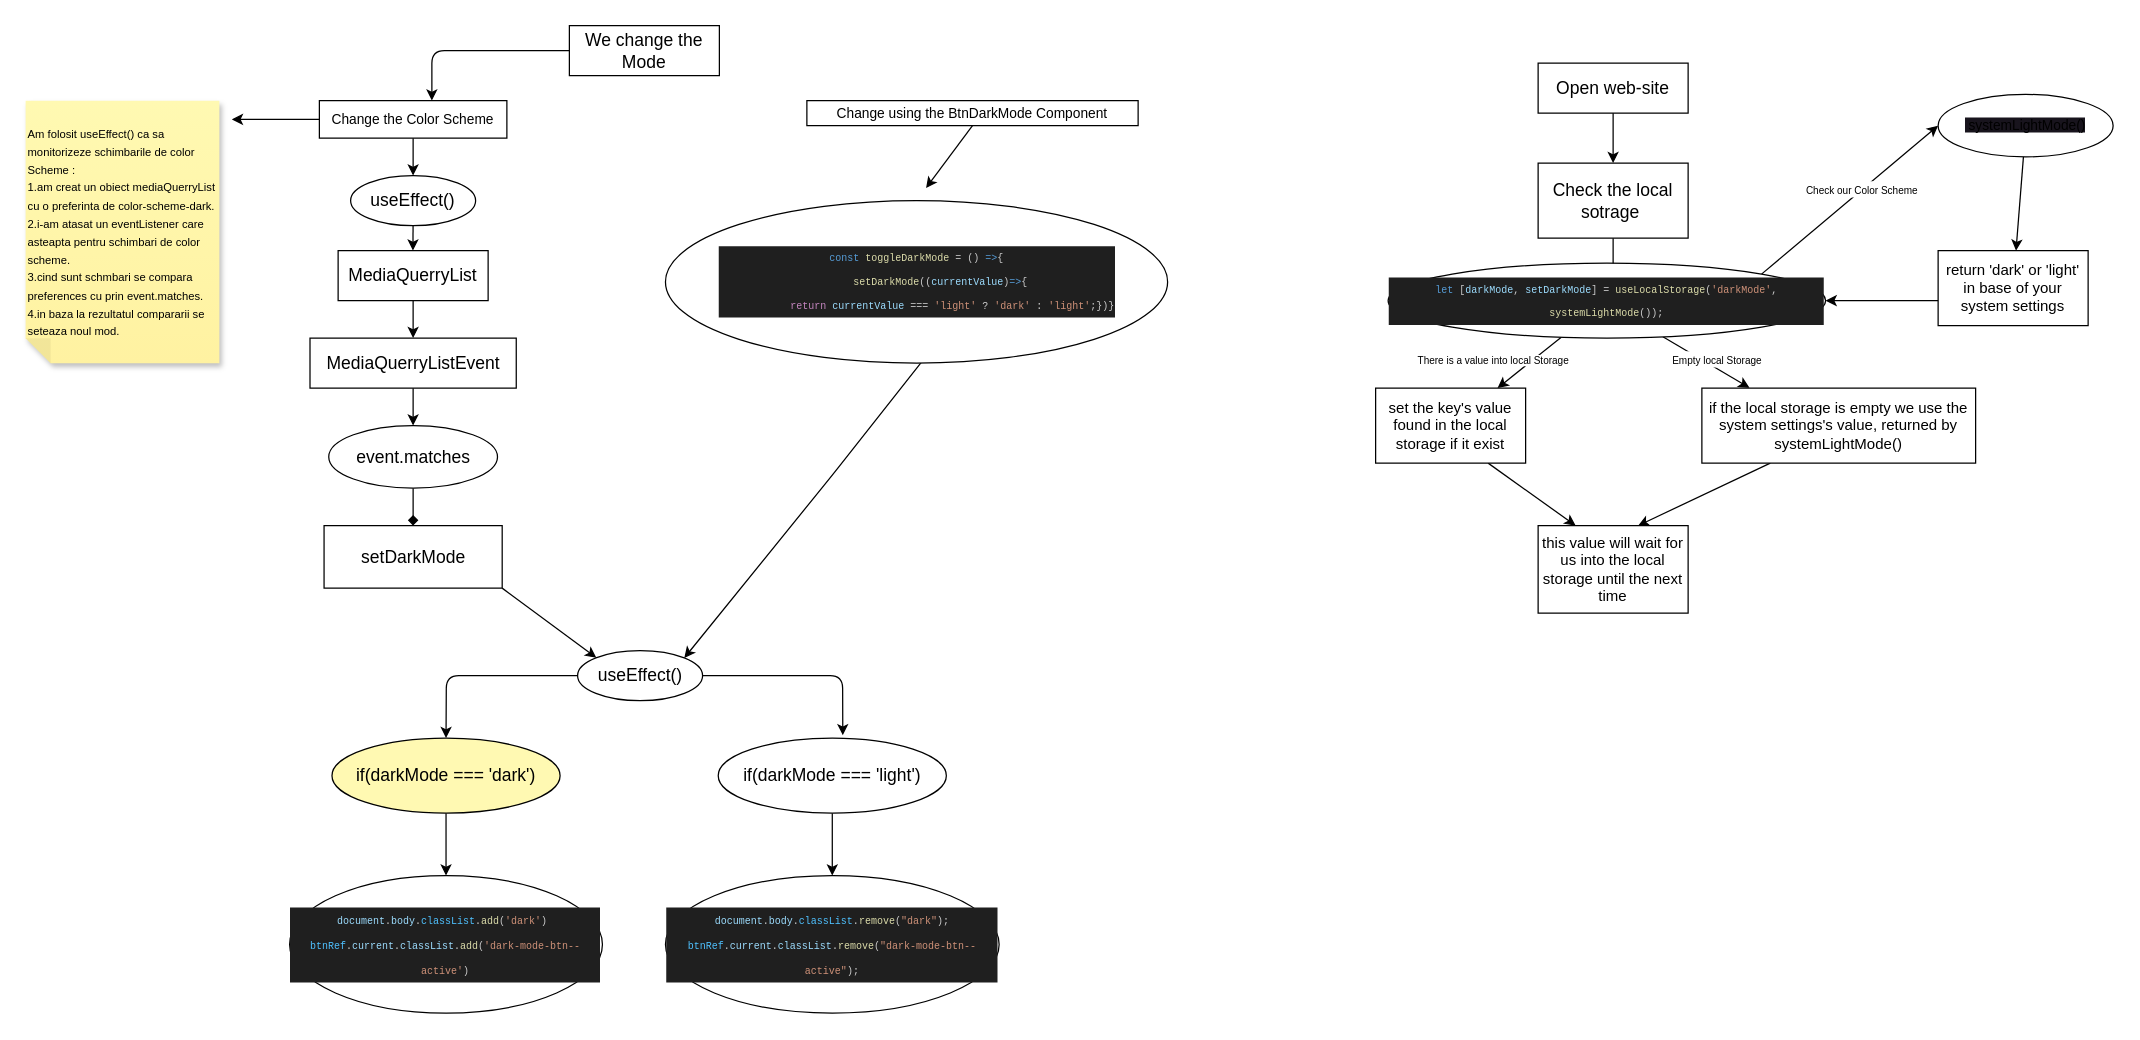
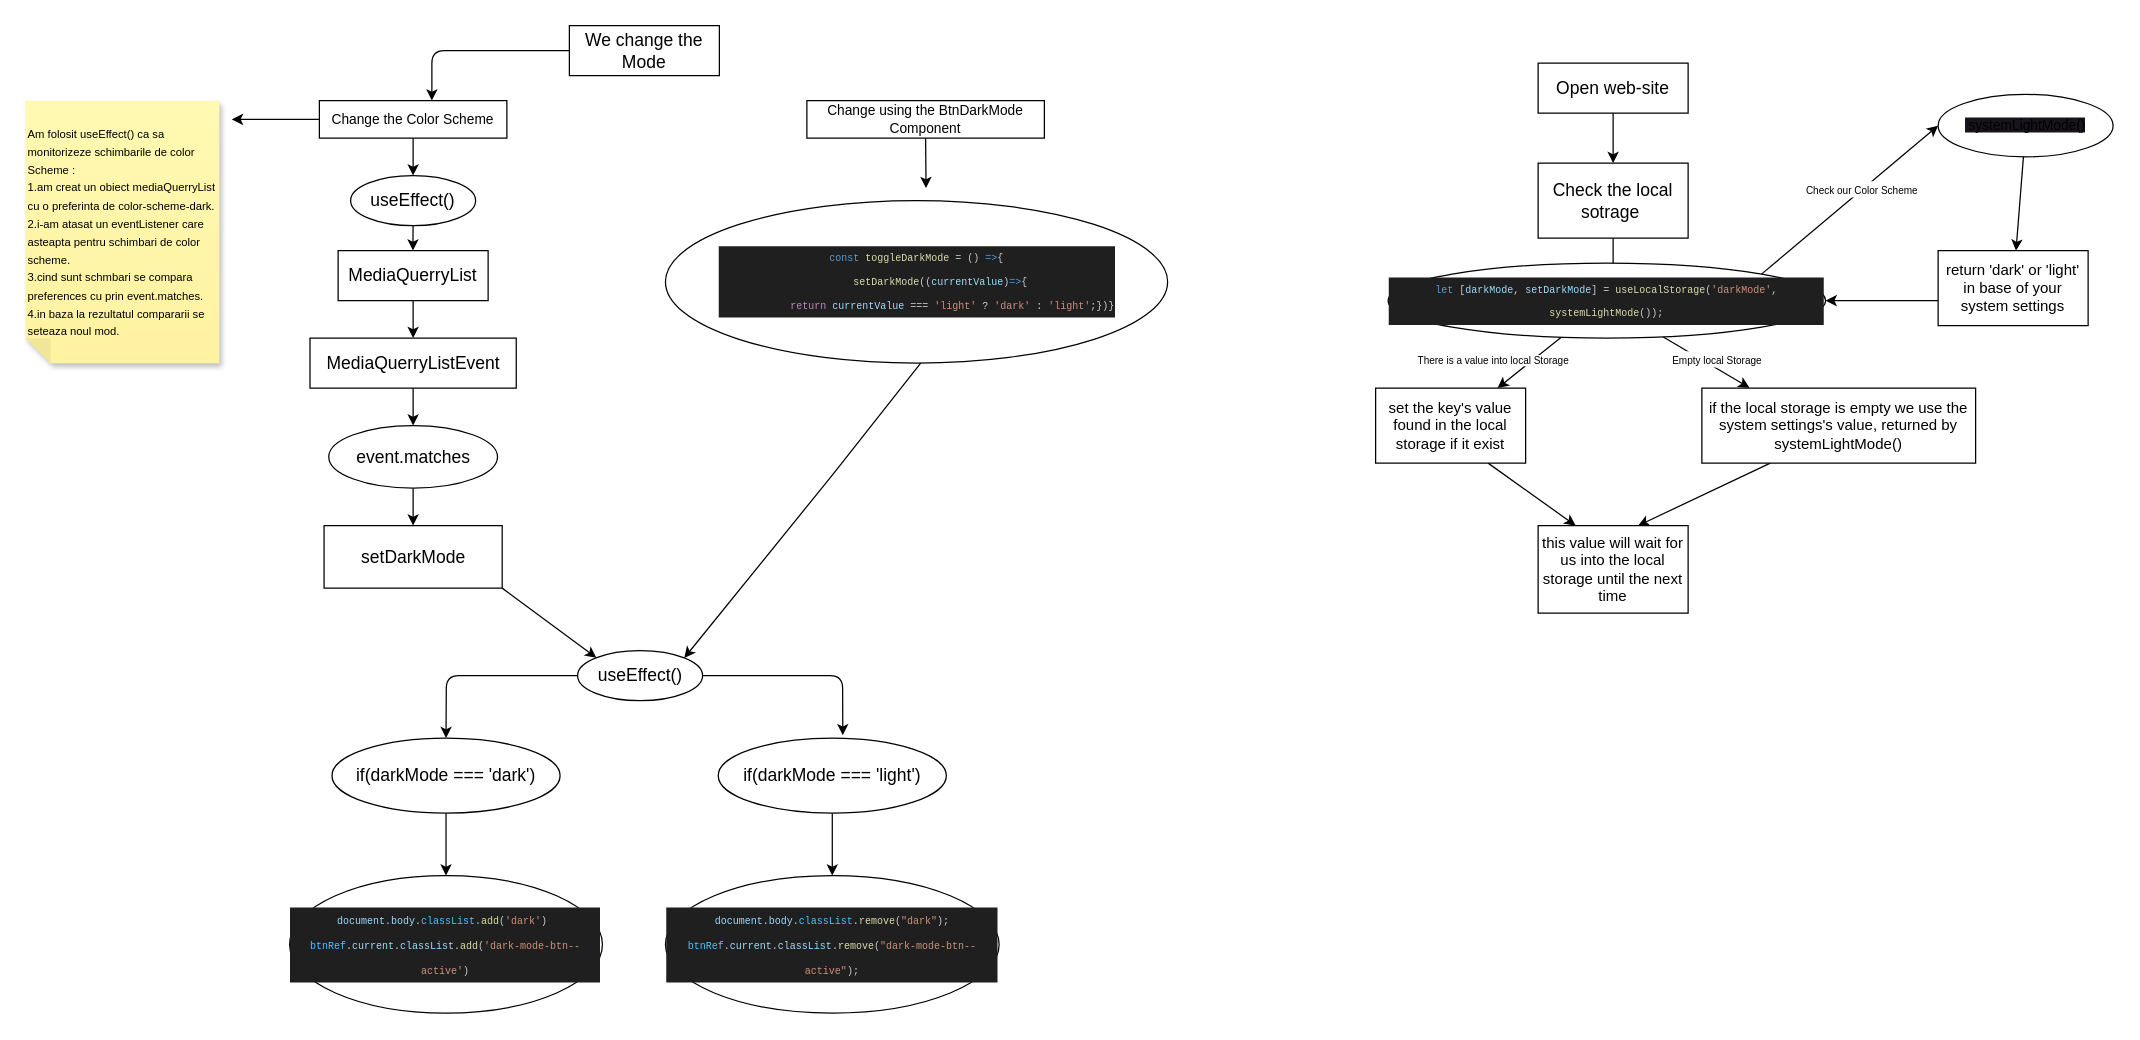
(973, 113) -> (926, 119)
(413, 515) -> (413, 516)
(446, 776) -> (446, 776)
